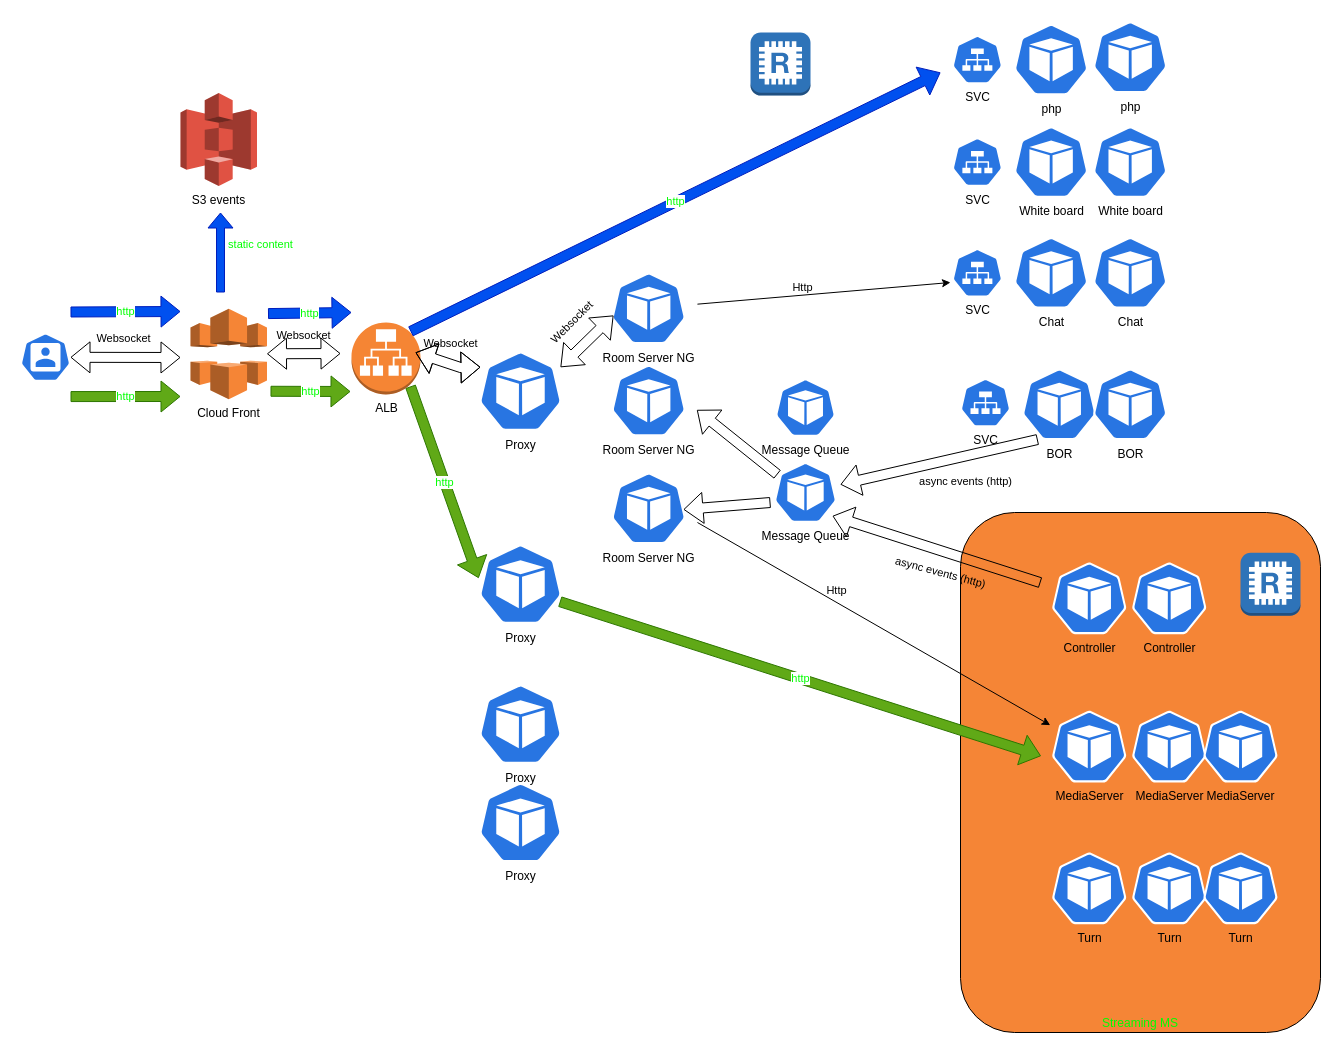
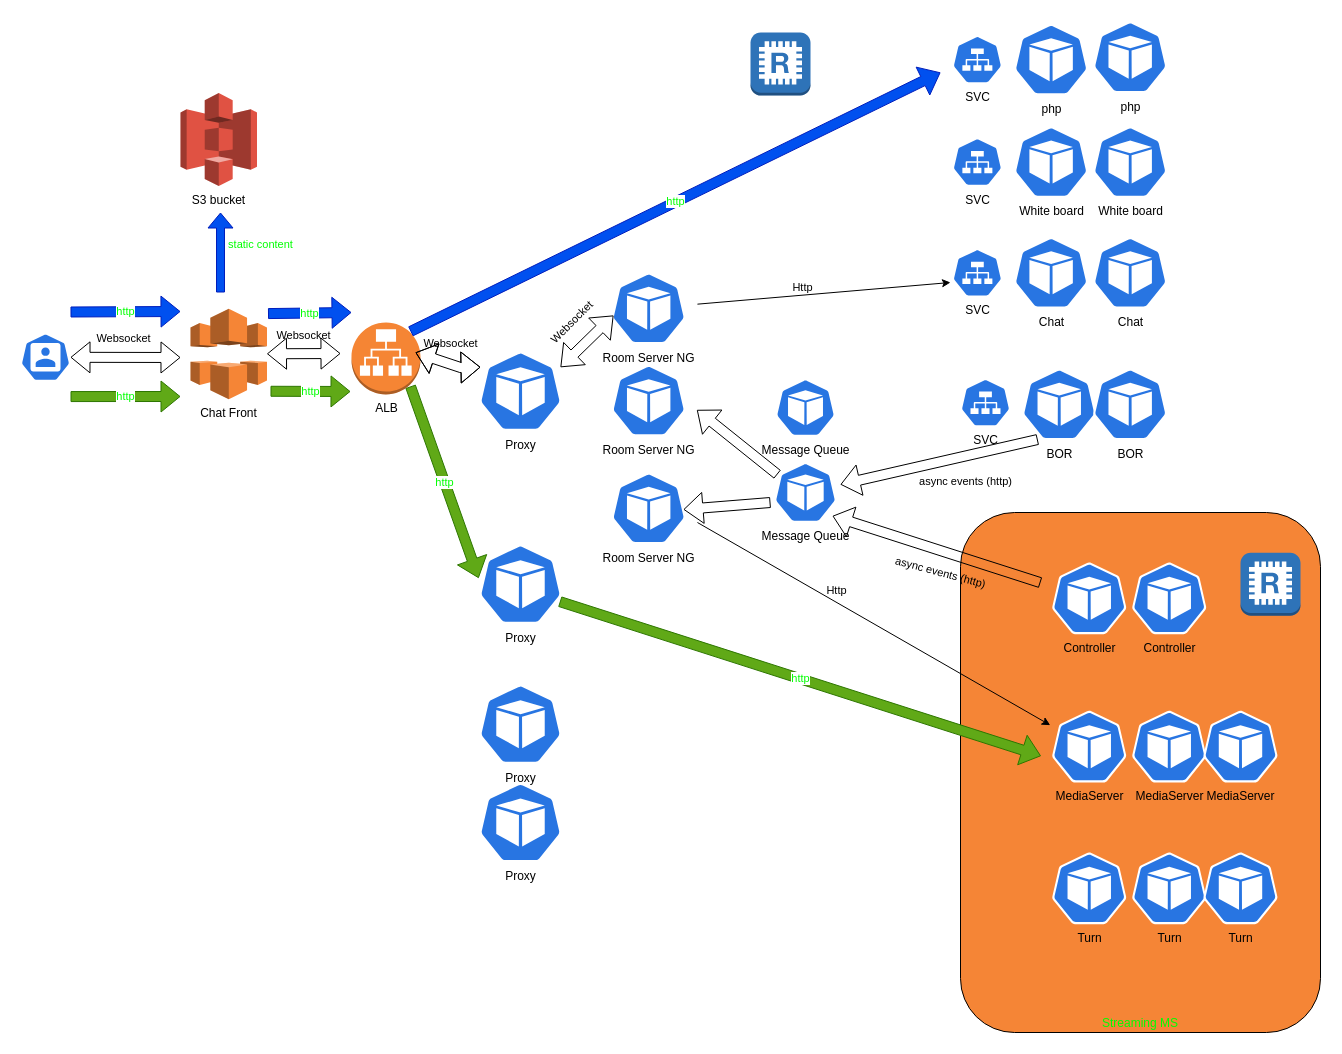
(219, 201) -> (219, 201)
(229, 414) -> (229, 414)
